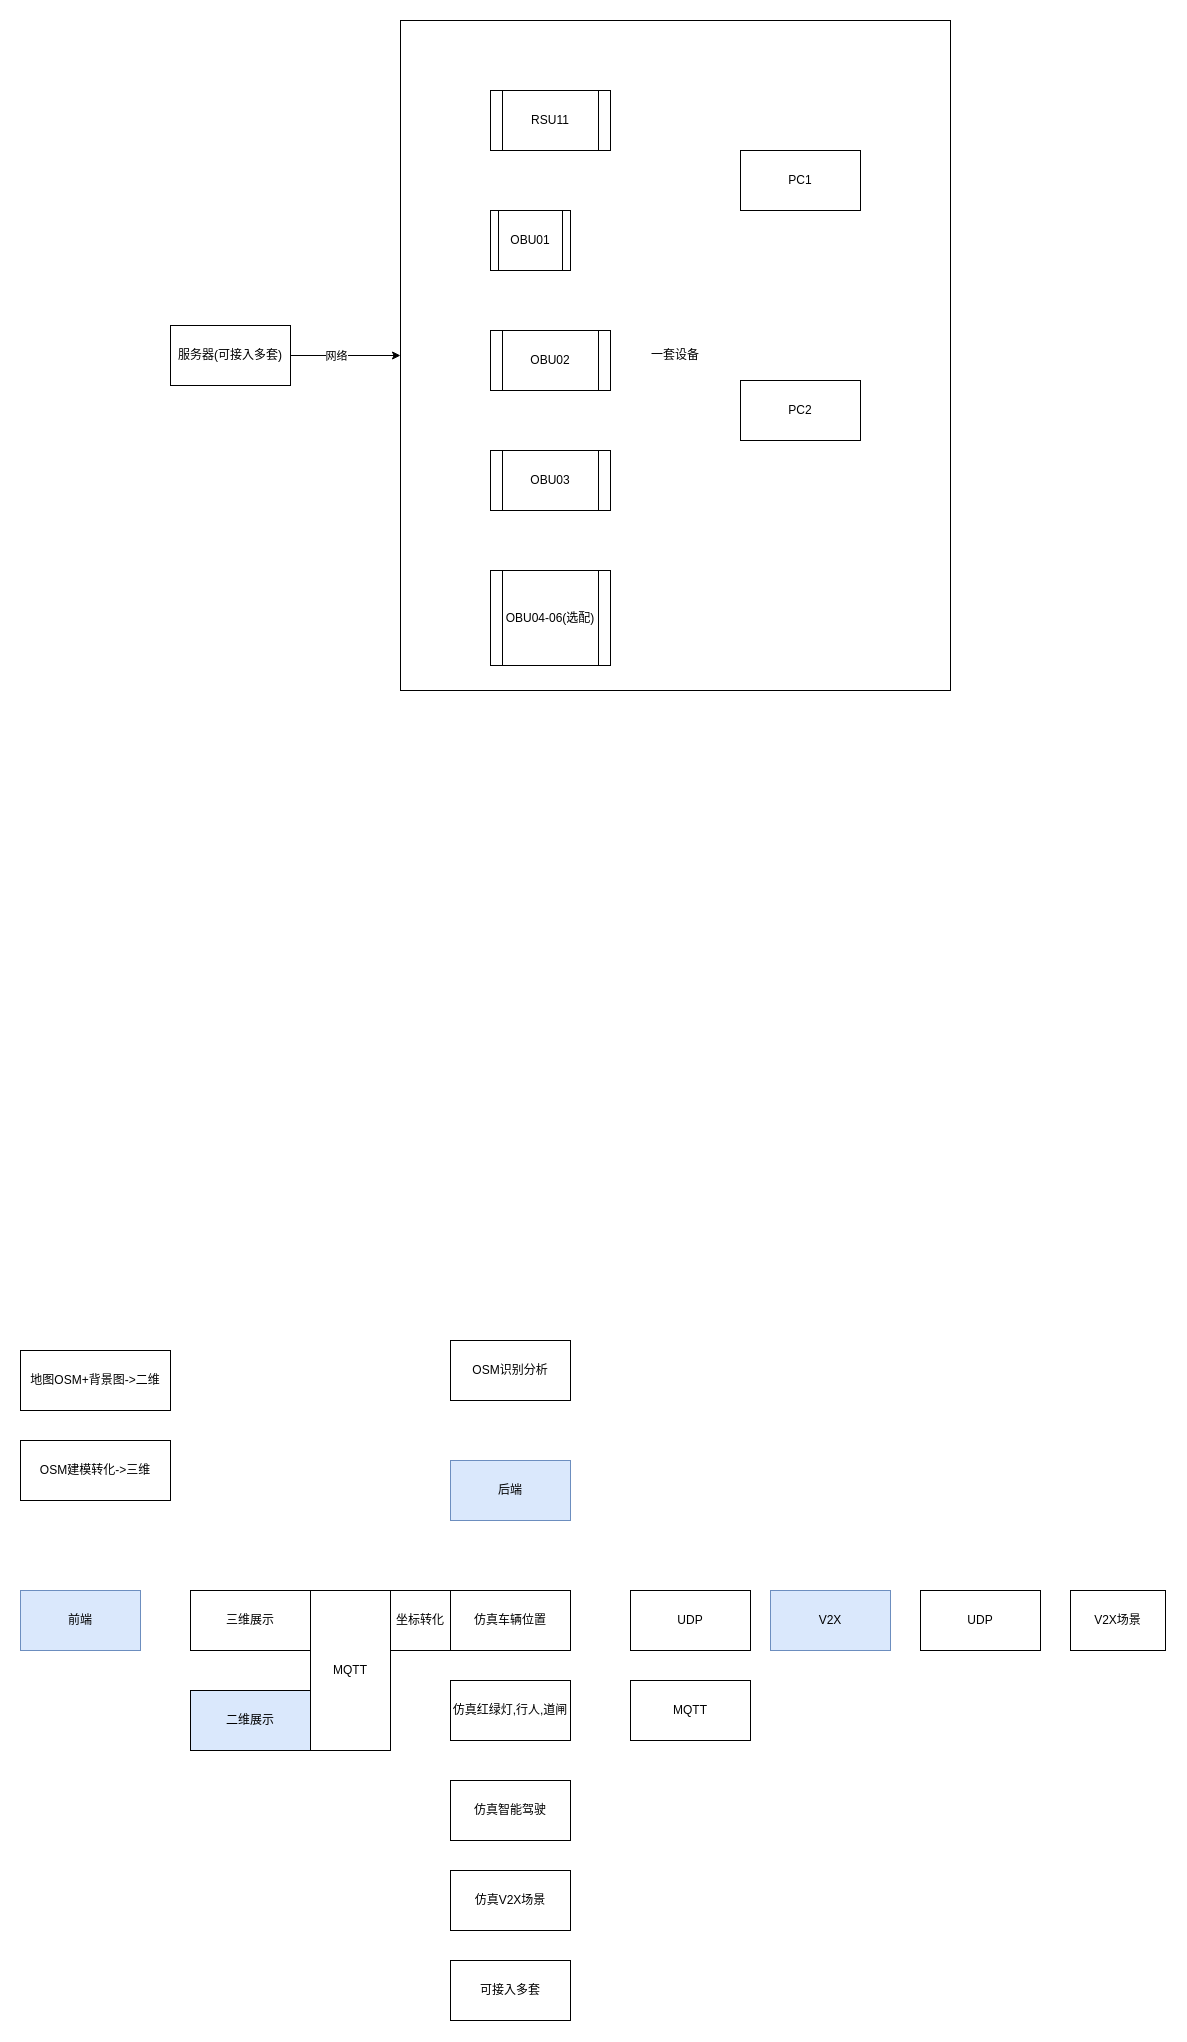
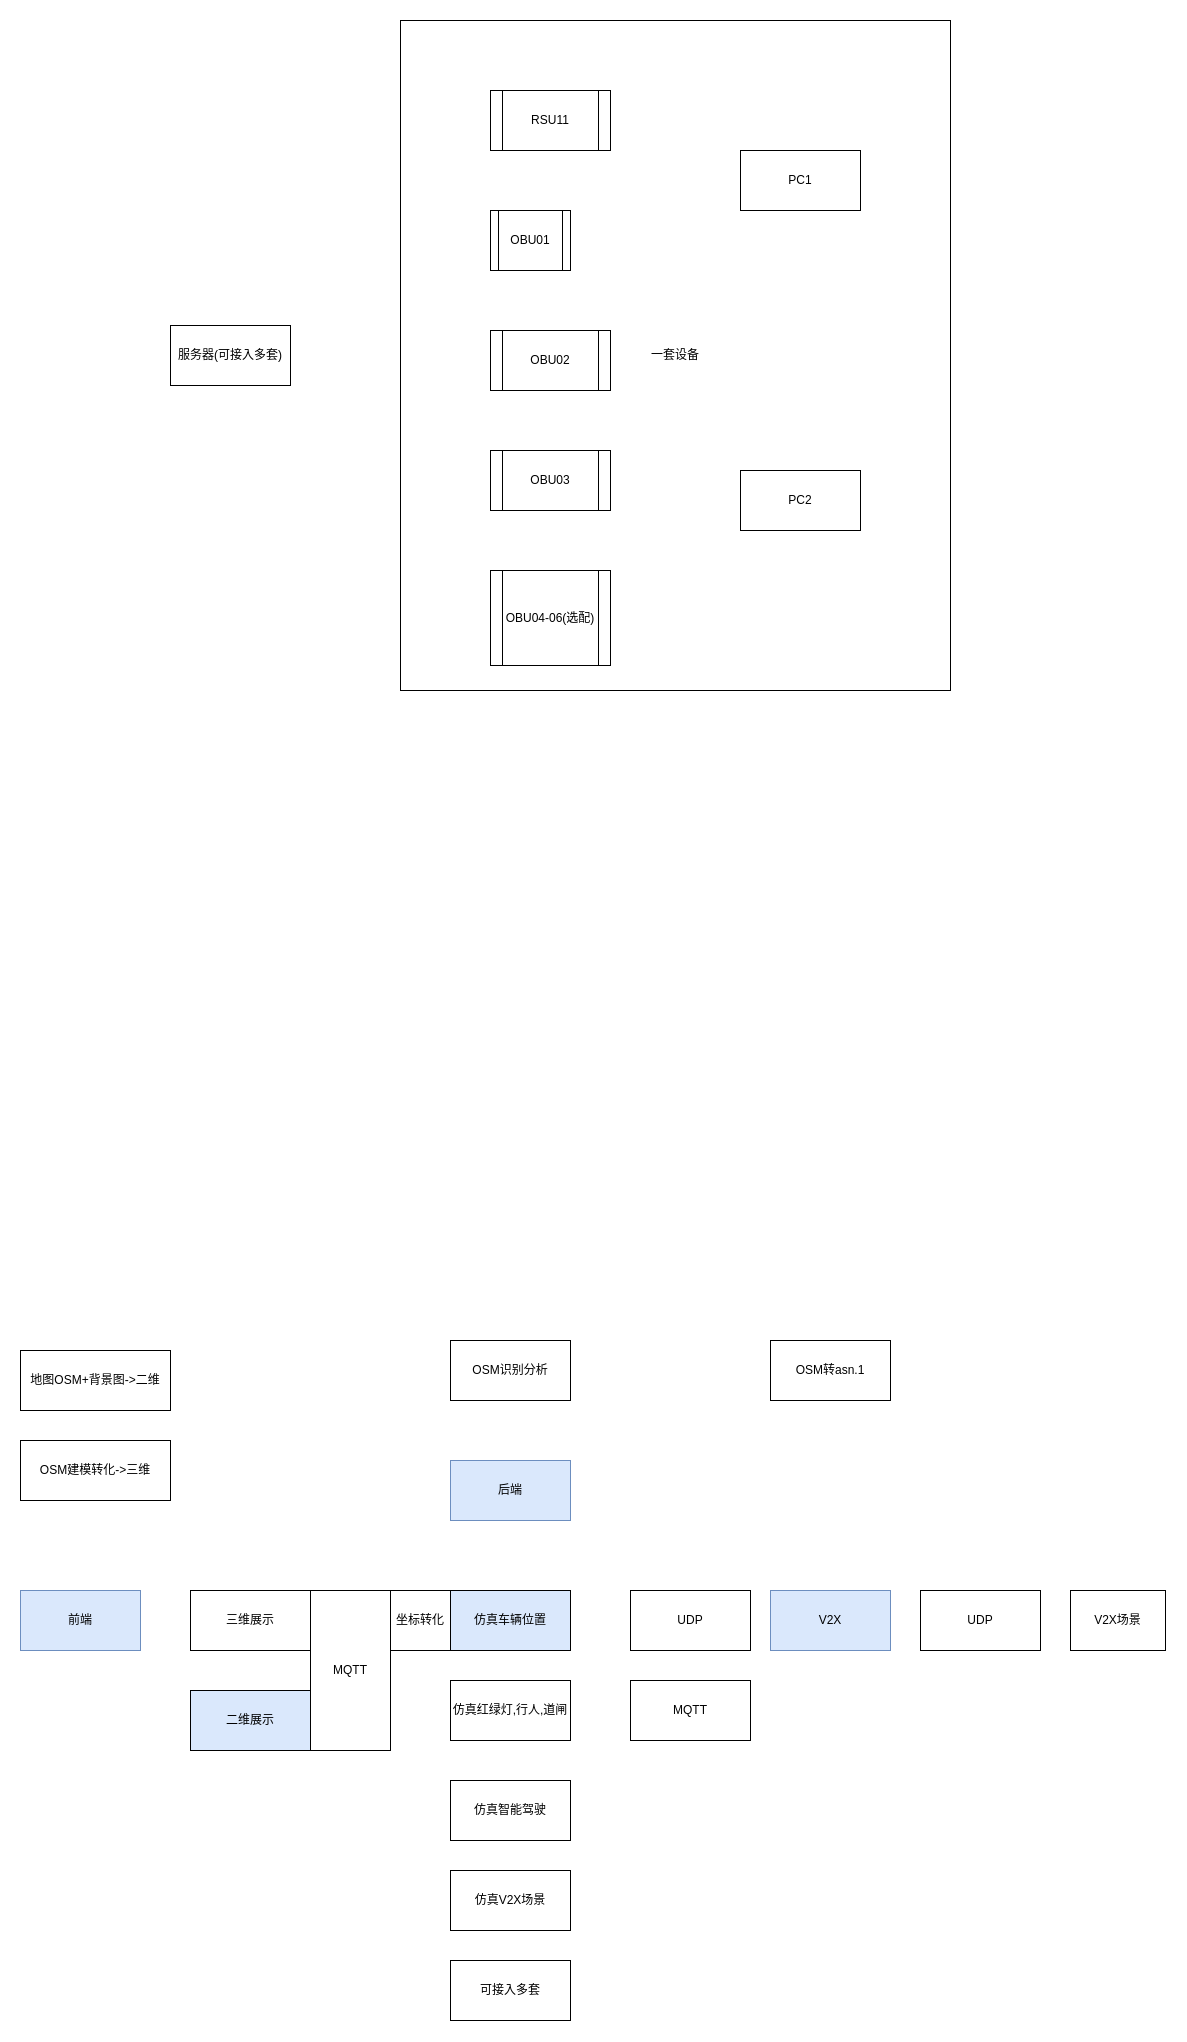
(342, 356) -> none
(801, 411) -> (801, 501)
none -> (831, 1371)
(511, 1621) -> (511, 1621)
